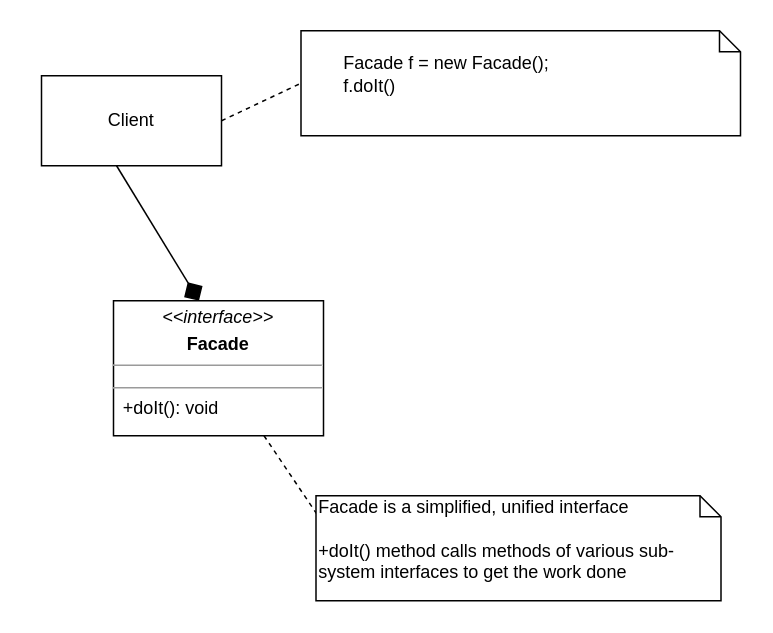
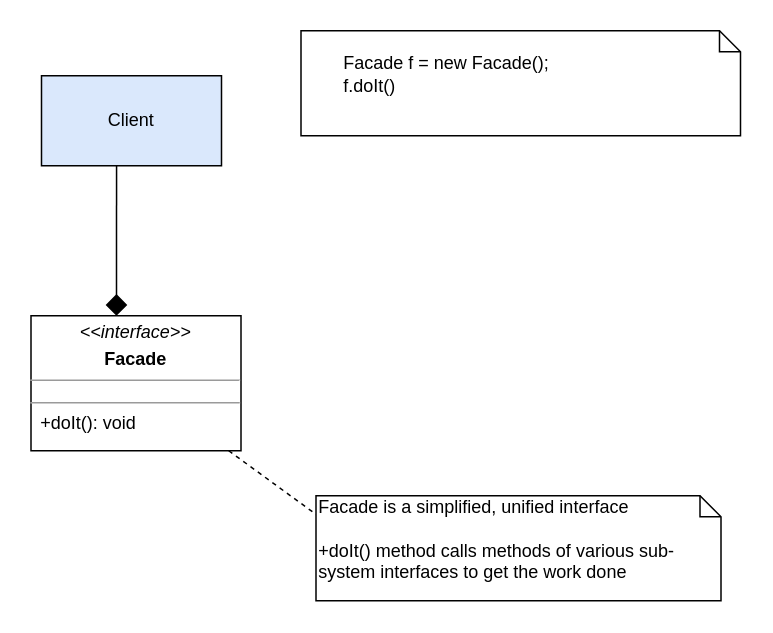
(261, 102) -> none
(131, 121) -> (131, 121)
(218, 368) -> (136, 383)
